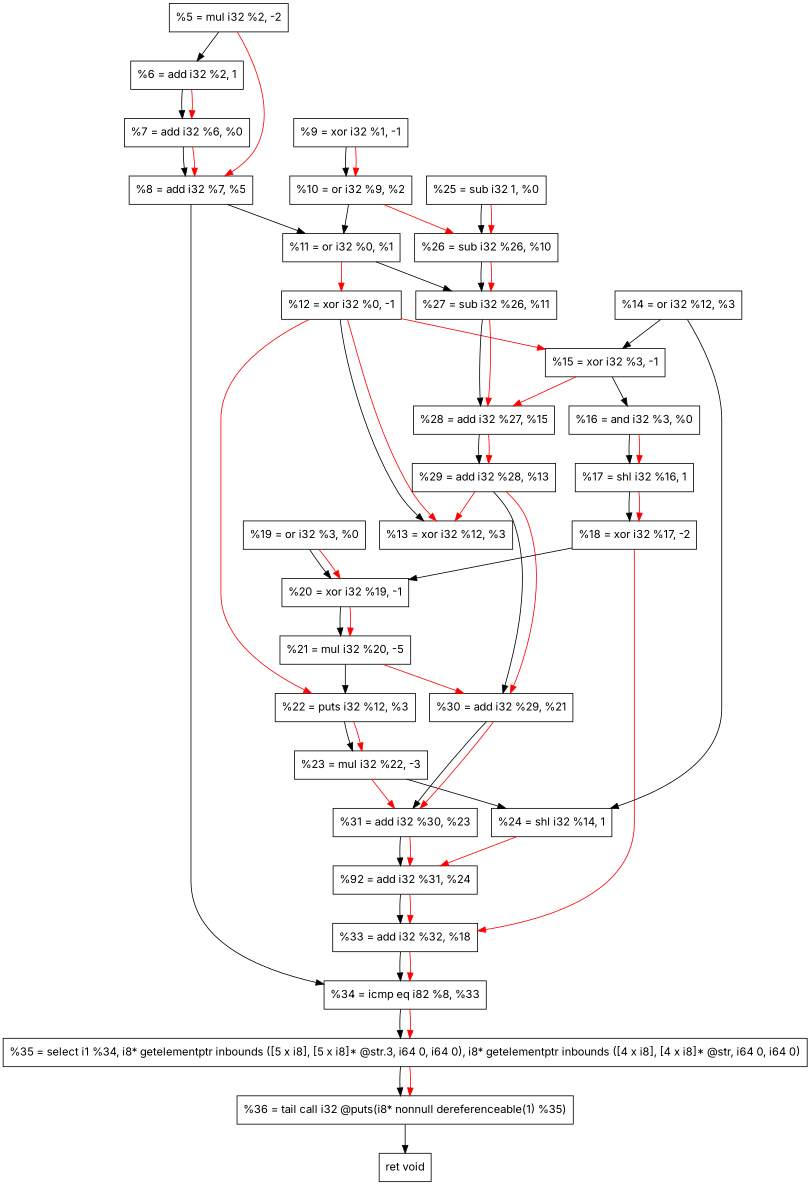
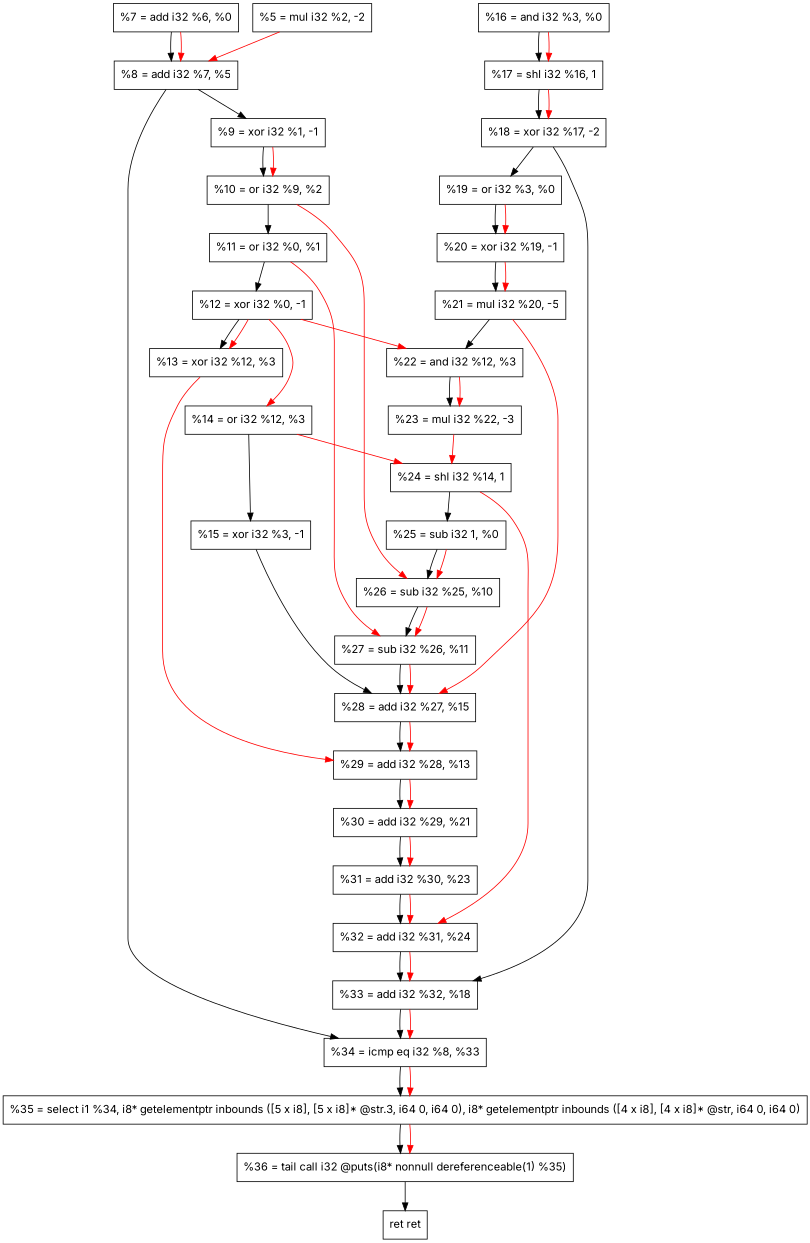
(187, 75) -> none
(262, 218) -> (218, 102)
(486, 248) -> (428, 593)
(341, 273) -> (261, 273)
(410, 275) -> (334, 436)
(469, 333) -> (293, 359)
(618, 388) -> none
(548, 390) -> (299, 629)
none -> (449, 502)
(467, 503) -> (163, 615)
(494, 563) -> (524, 158)
(722, 587) -> (346, 448)
(419, 677) -> (558, 522)
(345, 708) -> (455, 363)
(634, 786) -> (588, 588)
(381, 791) -> none
(452, 793) -> (453, 445)
(405, 880) -> (405, 938)
(405, 995) -> (405, 1052)
(405, 1167) -> (405, 1225)
